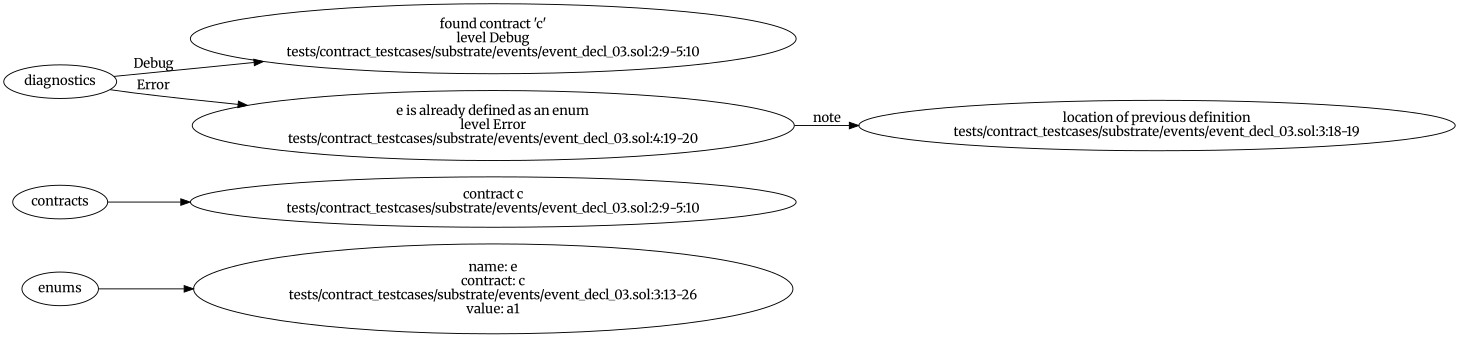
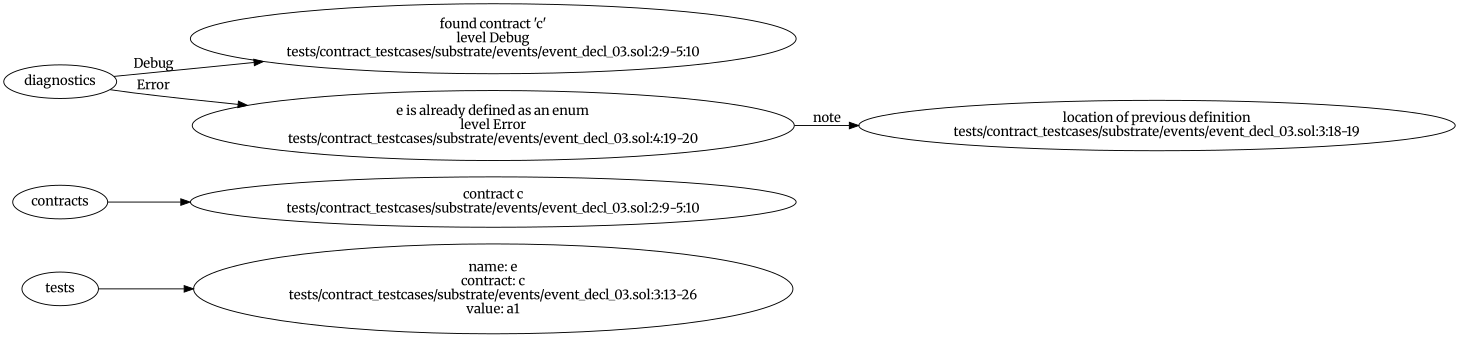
(60, 289) -> (60, 289)
